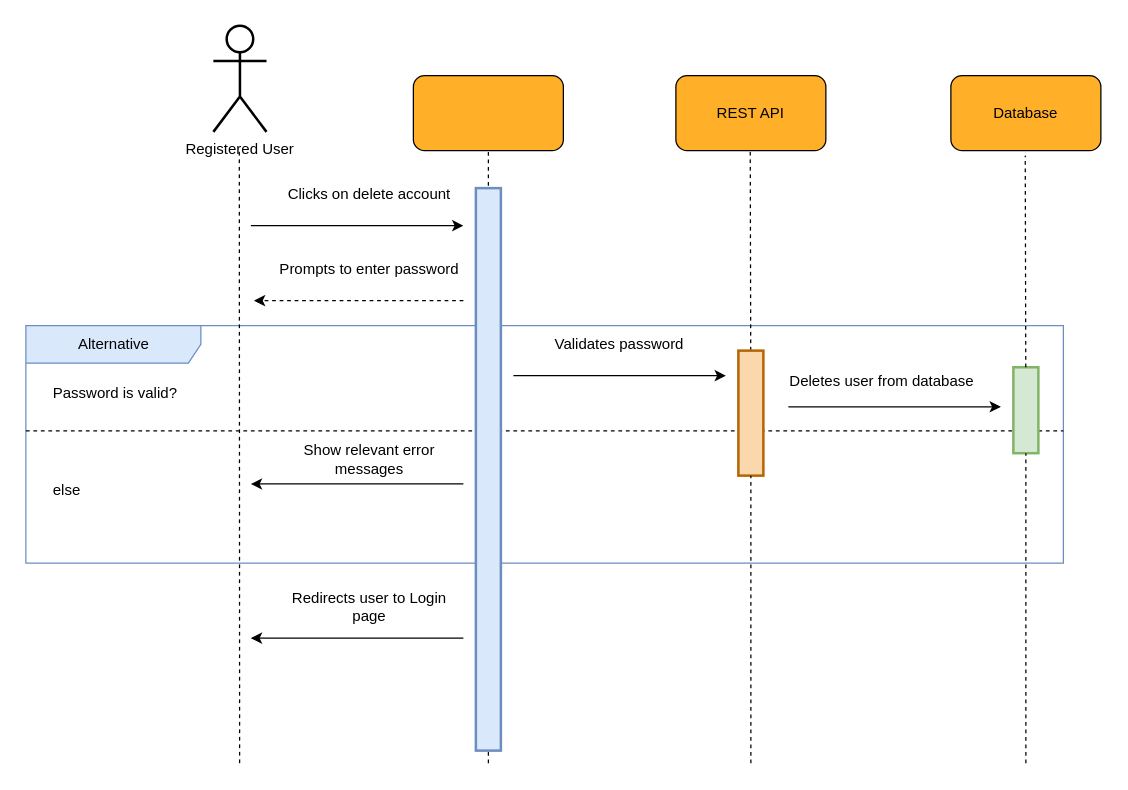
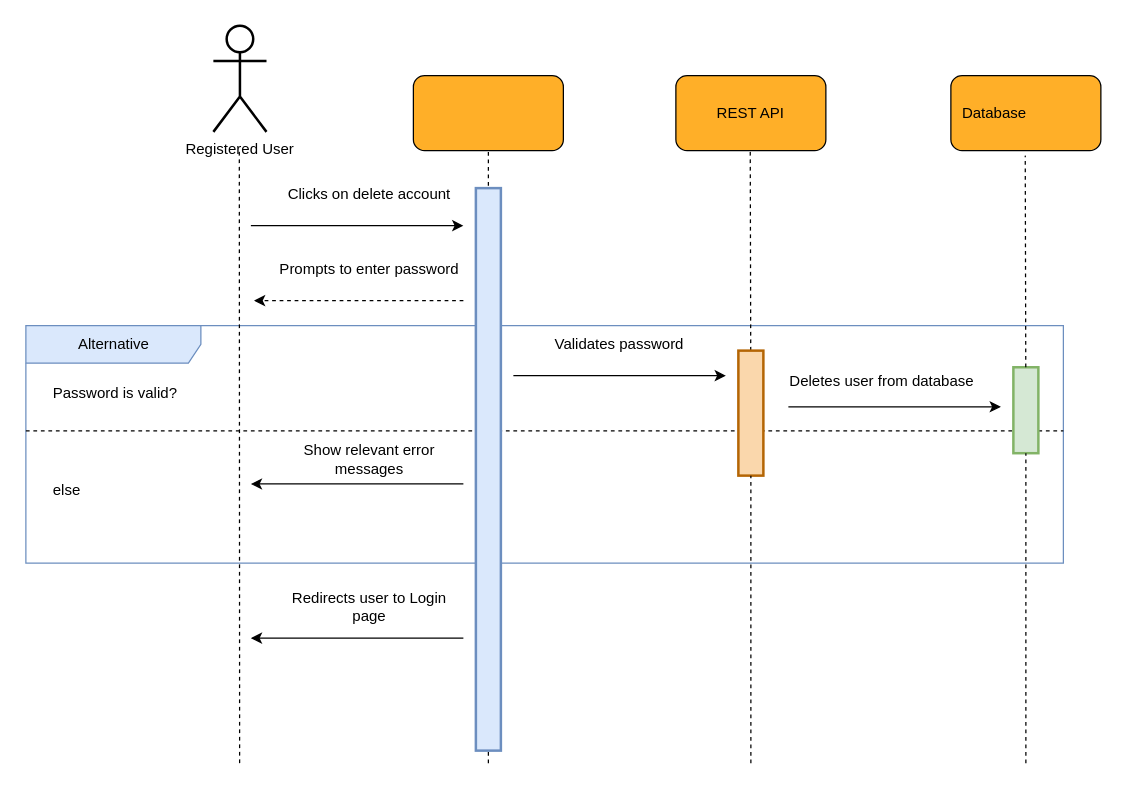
(1026, 113) -> (994, 113)
